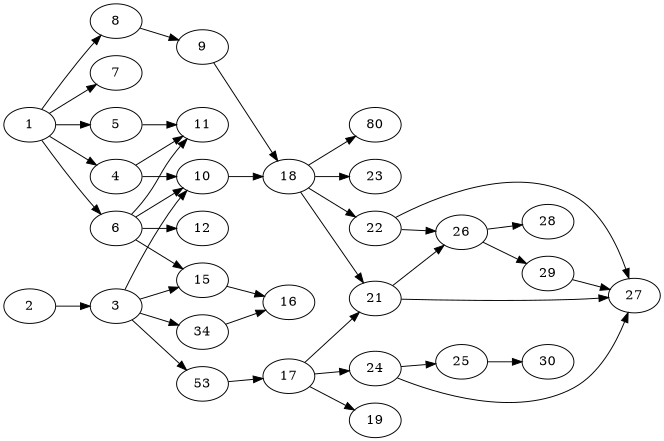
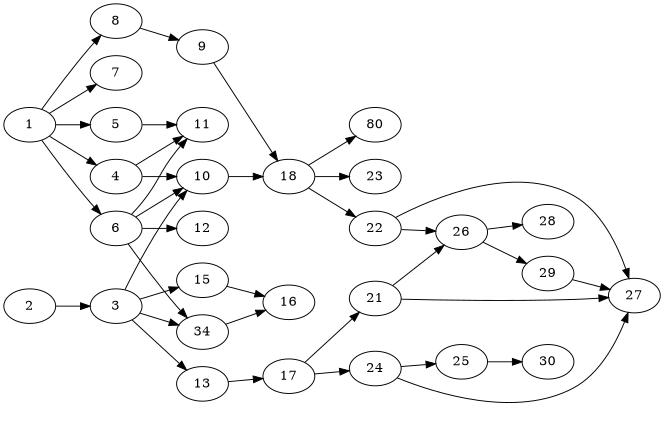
(329, 233) -> none
(155, 252) -> (154, 278)
(203, 384) -> (203, 384)
(375, 420) -> none
